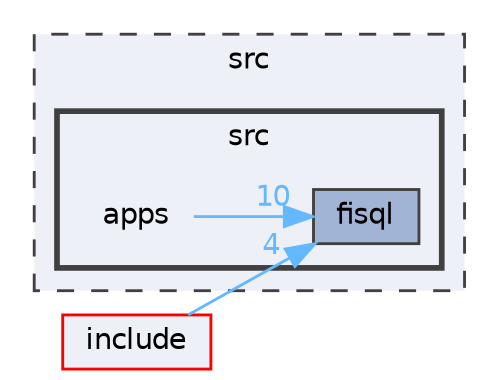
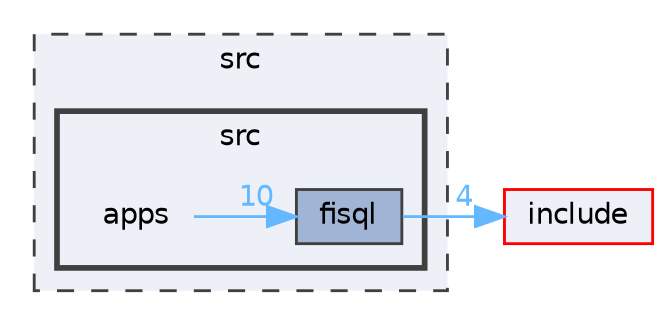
(239, 286) -> (439, 217)
